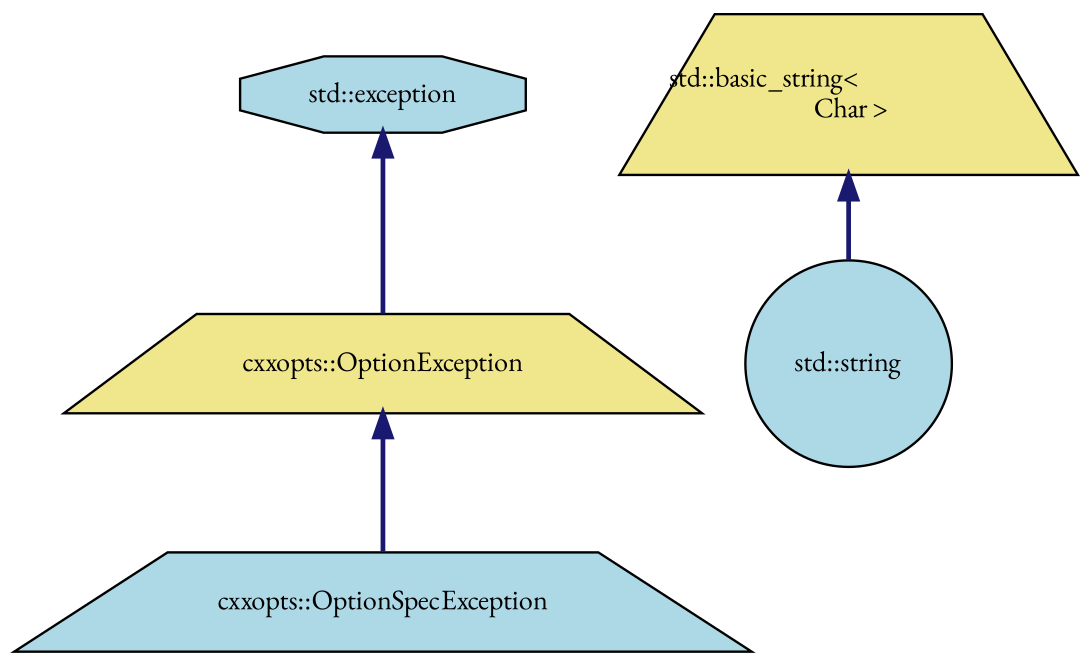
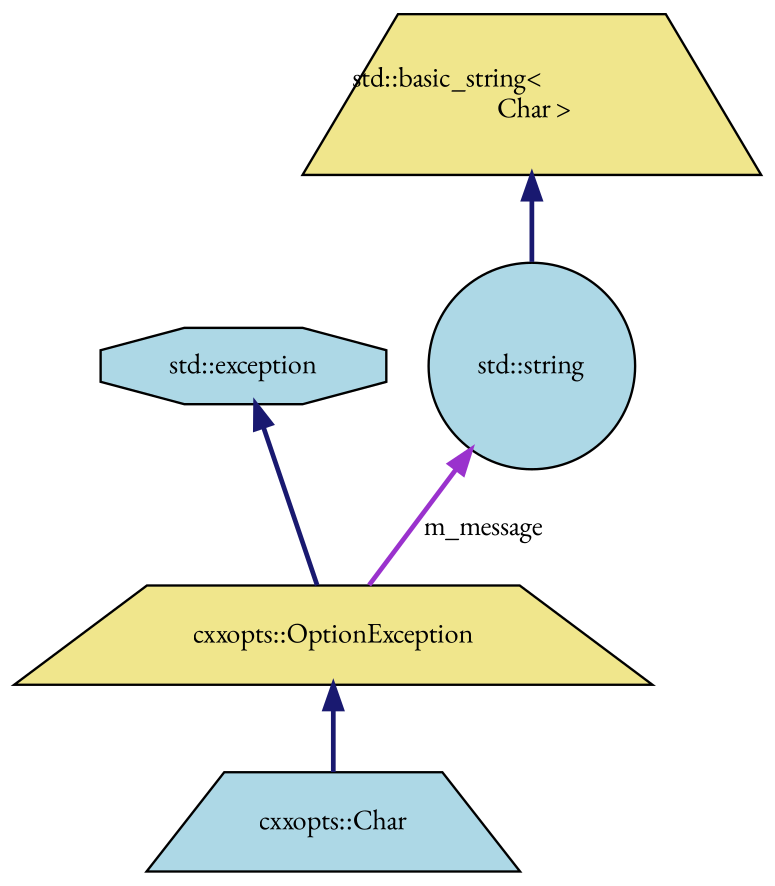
none -> (413, 527)
(383, 602) -> (333, 822)
